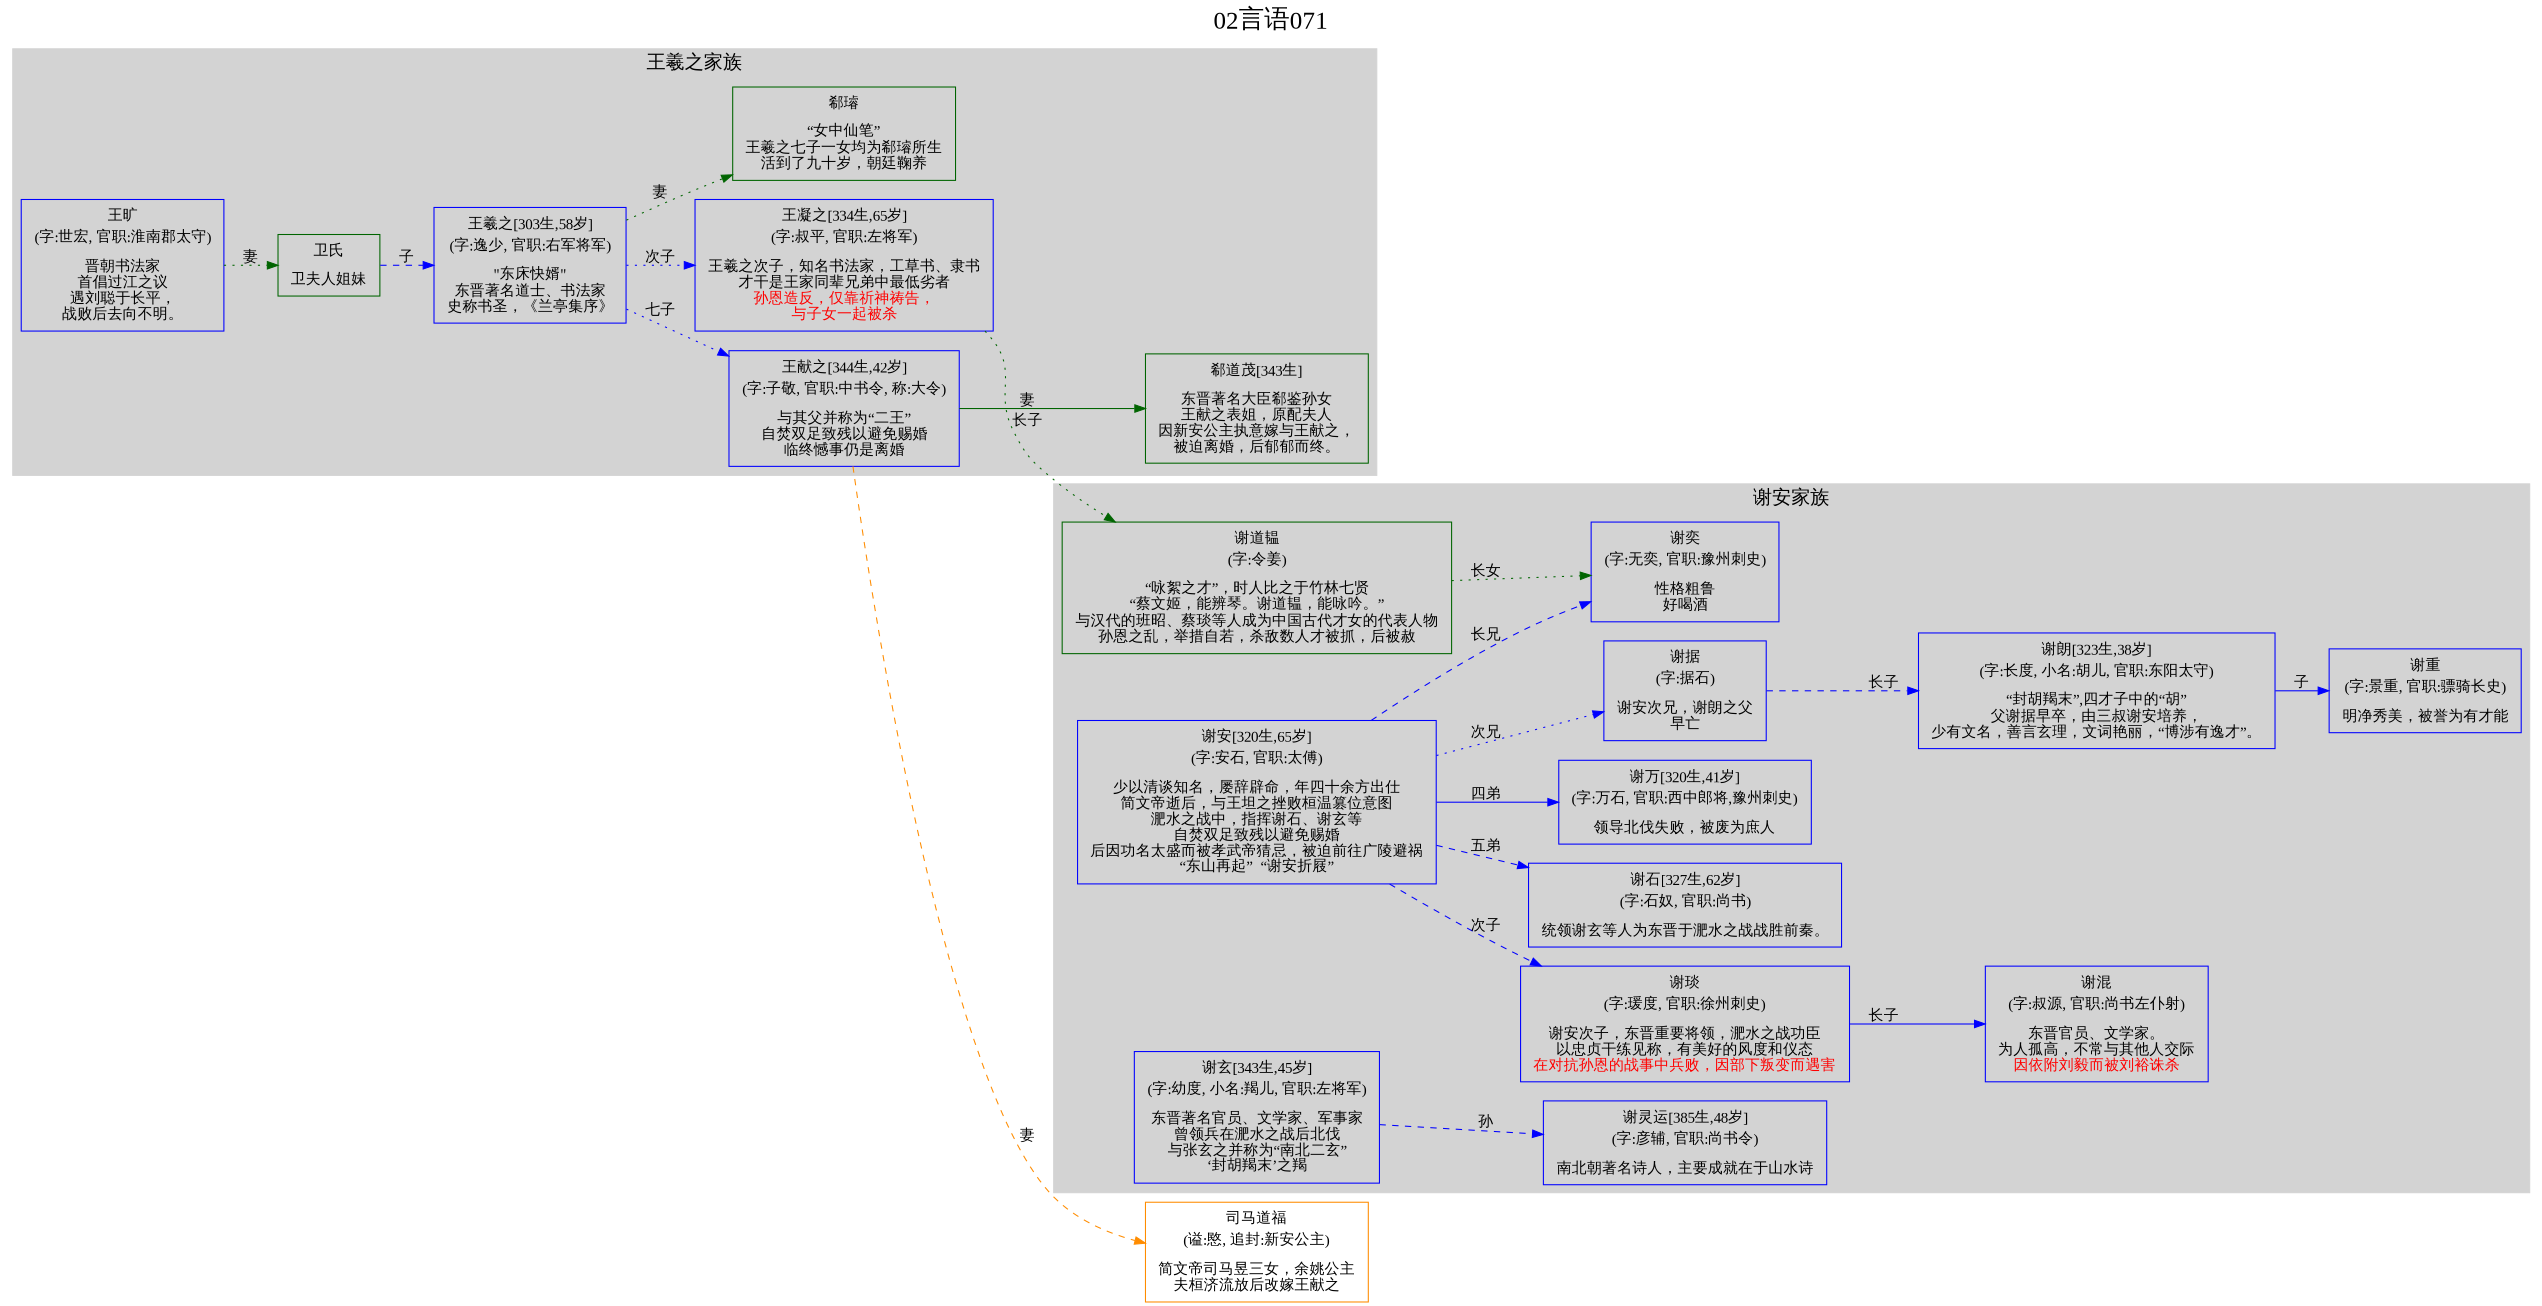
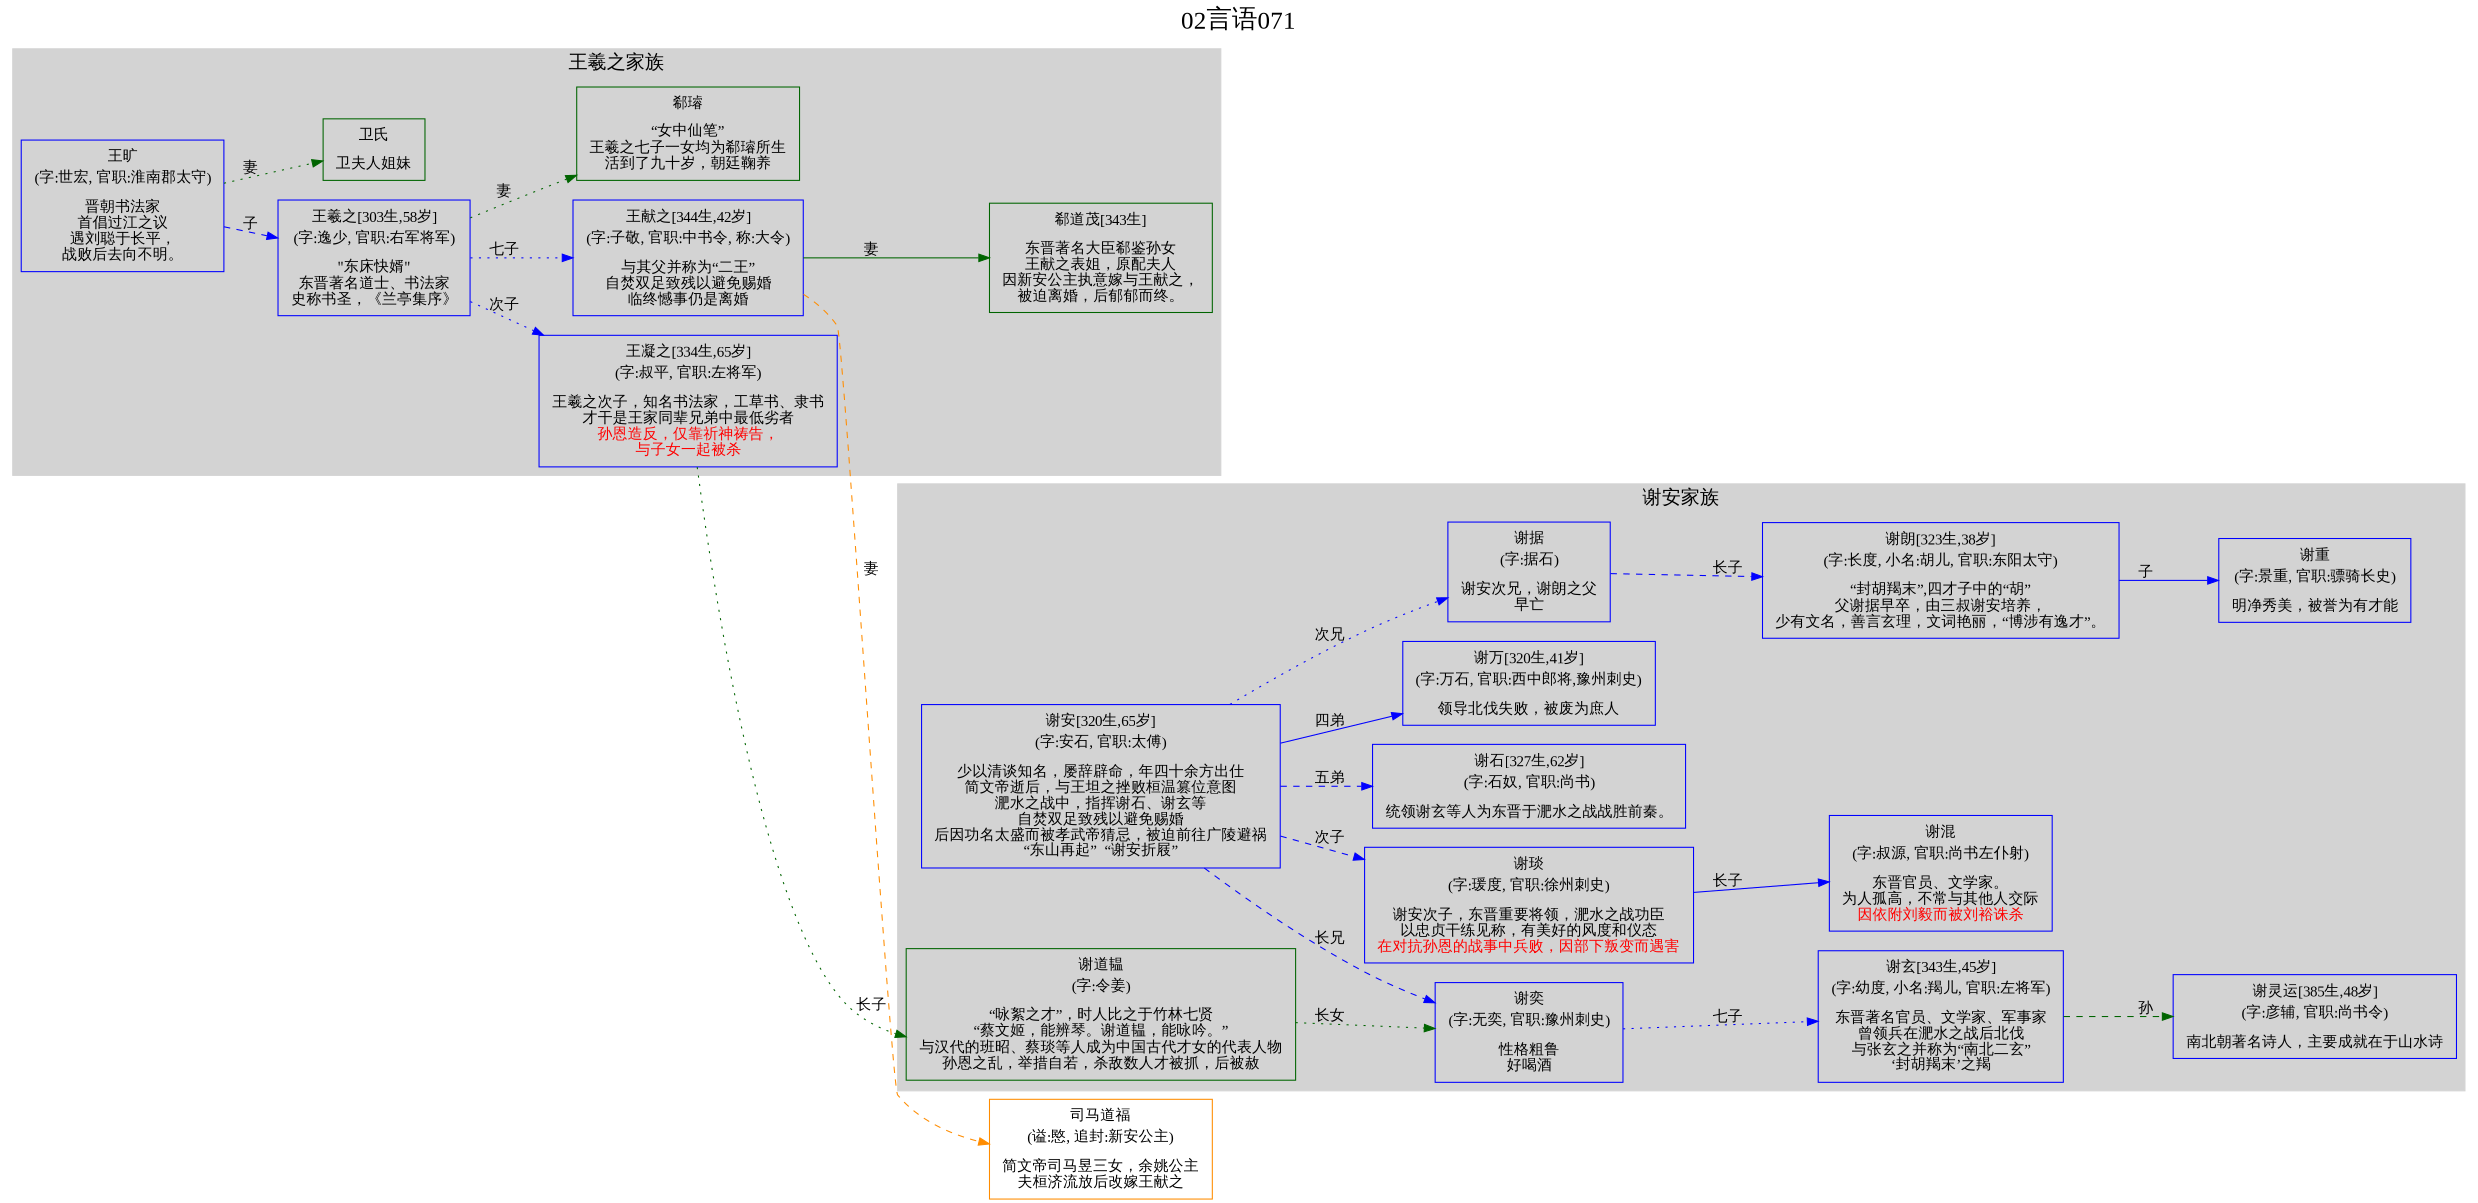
(402, 265) -> (245, 231)
none -> (1715, 1025)
(1456, 1129) -> (2113, 1017)
